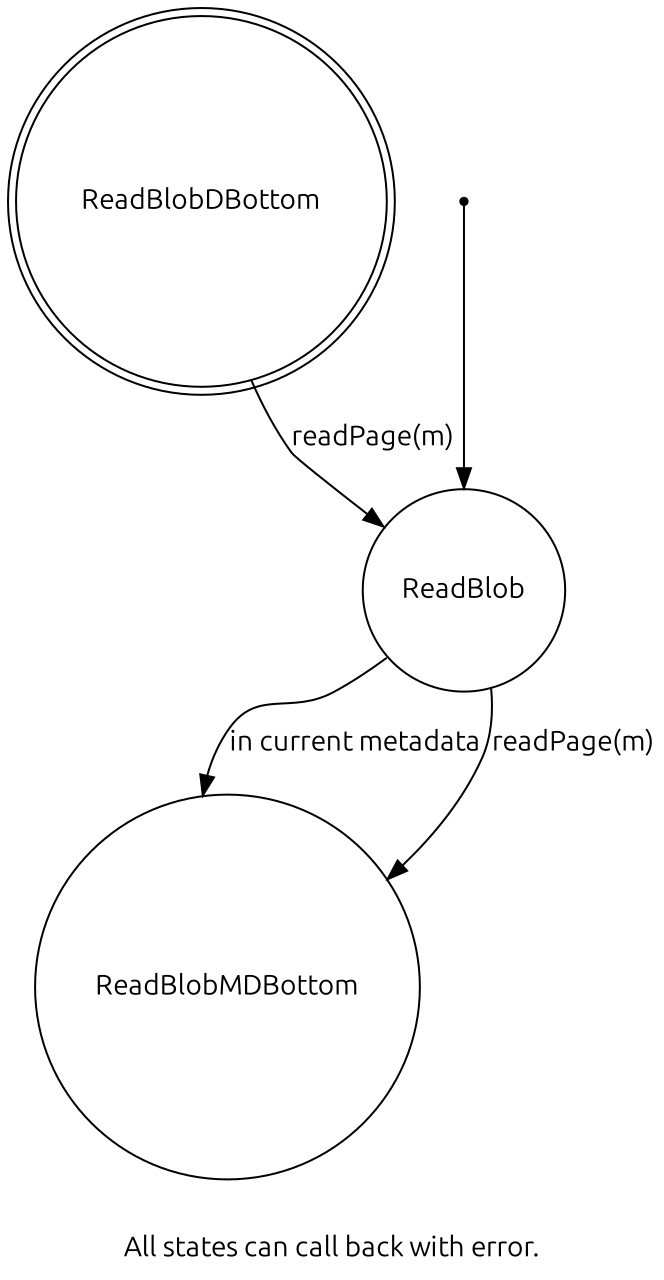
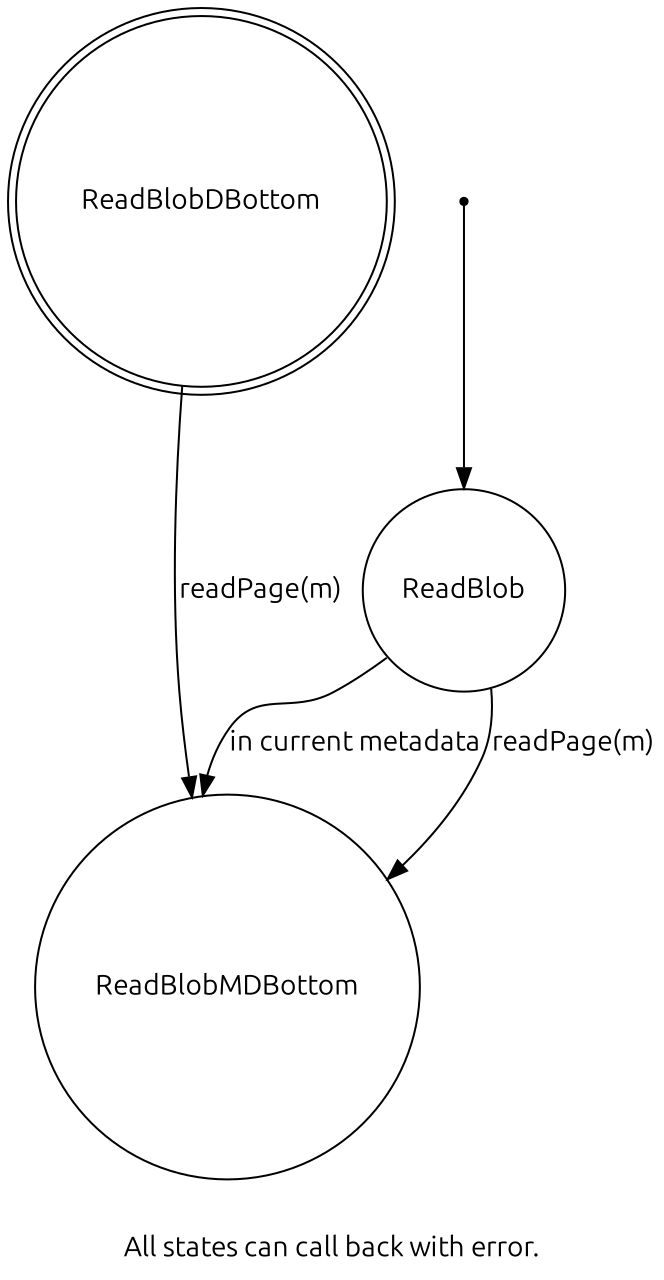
(297, 458) -> (175, 581)
